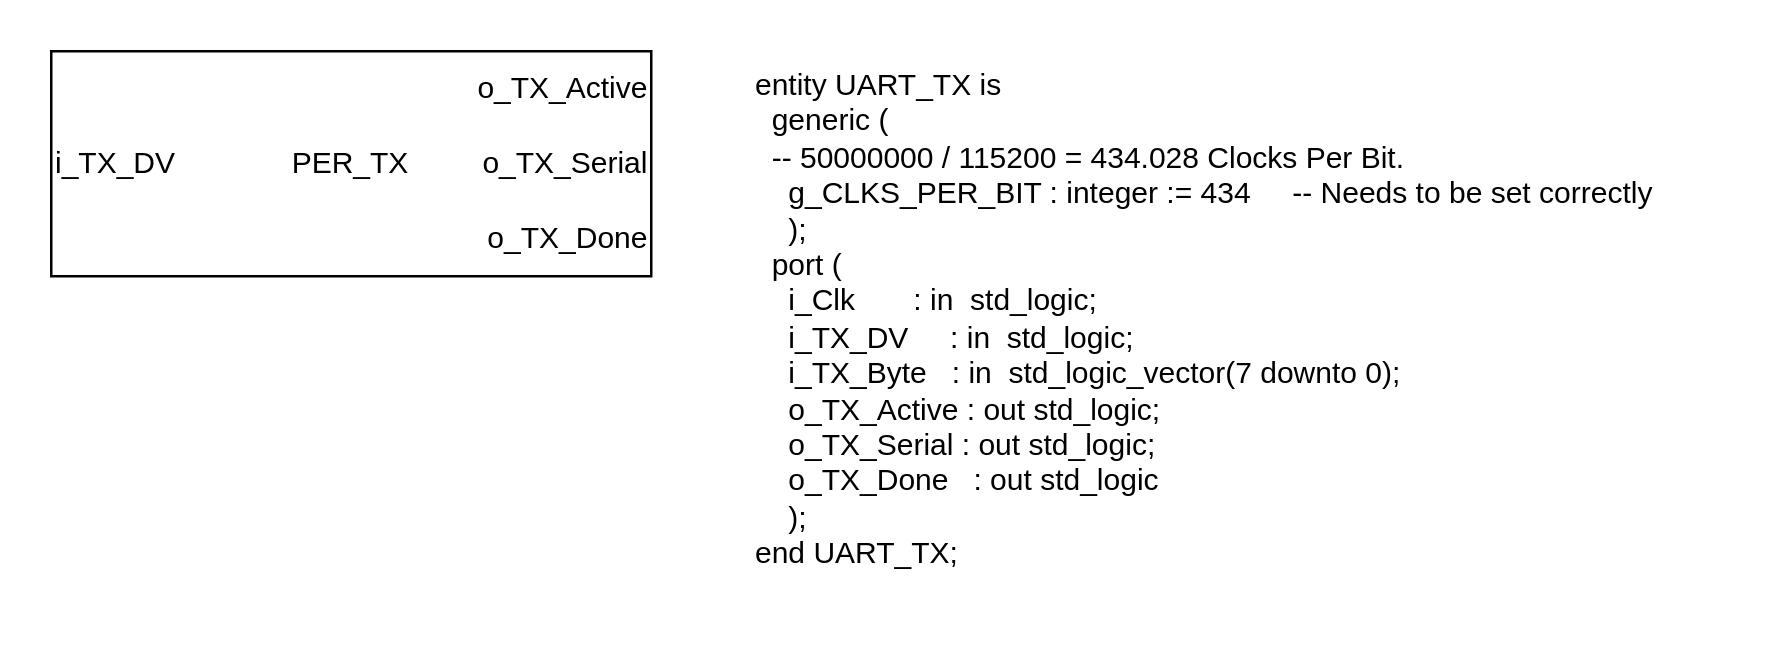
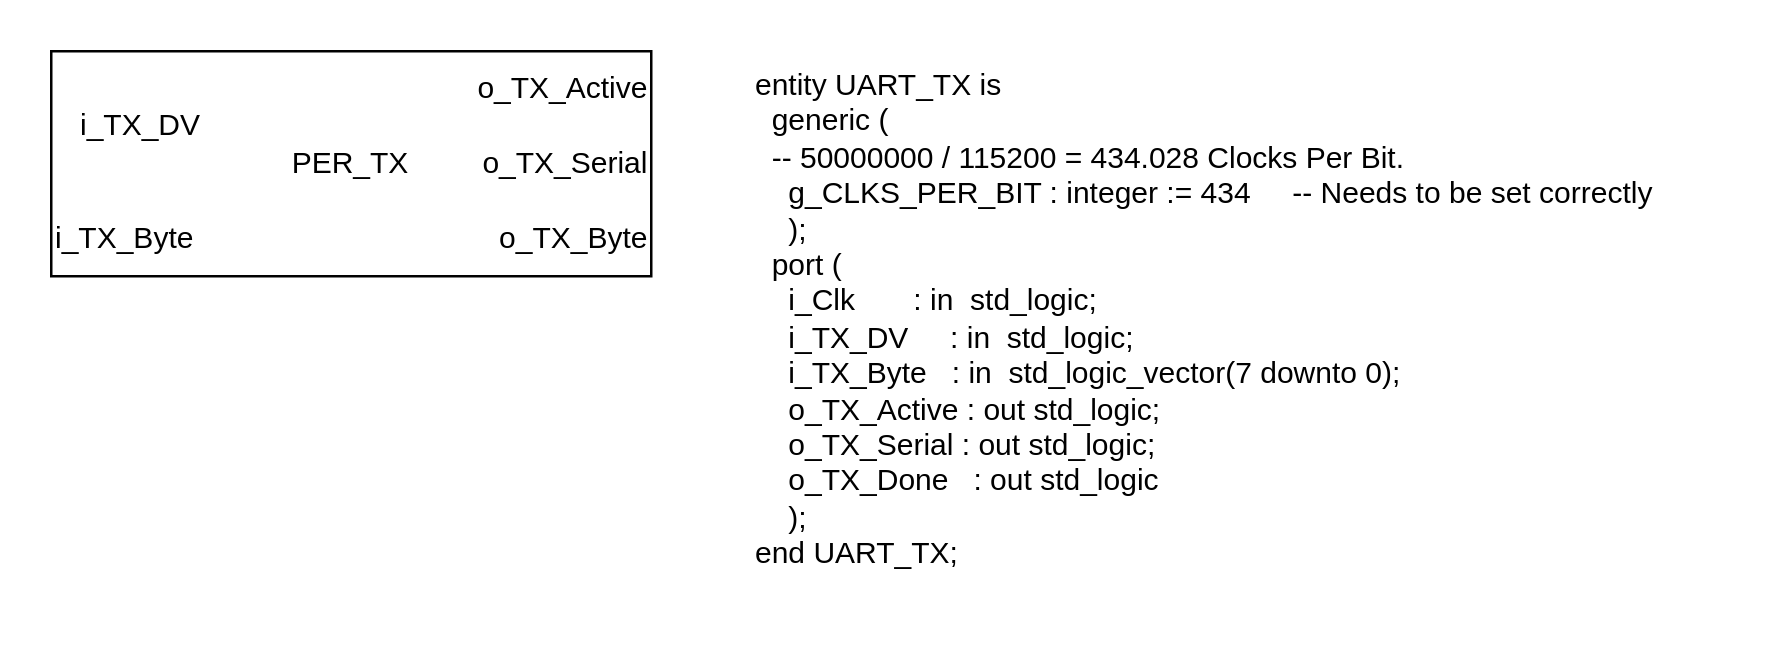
(139, 164) -> (164, 126)
none -> (151, 239)
(573, 239) -> (573, 239)
